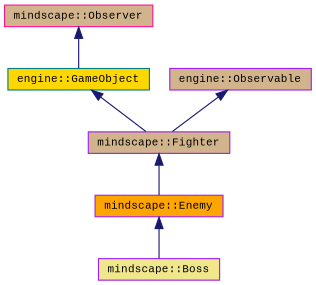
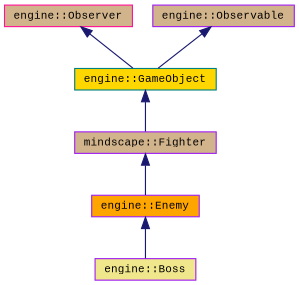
(79, 16) -> (68, 16)
(195, 114) -> (180, 51)
(159, 206) -> (145, 206)
(159, 269) -> (145, 269)
